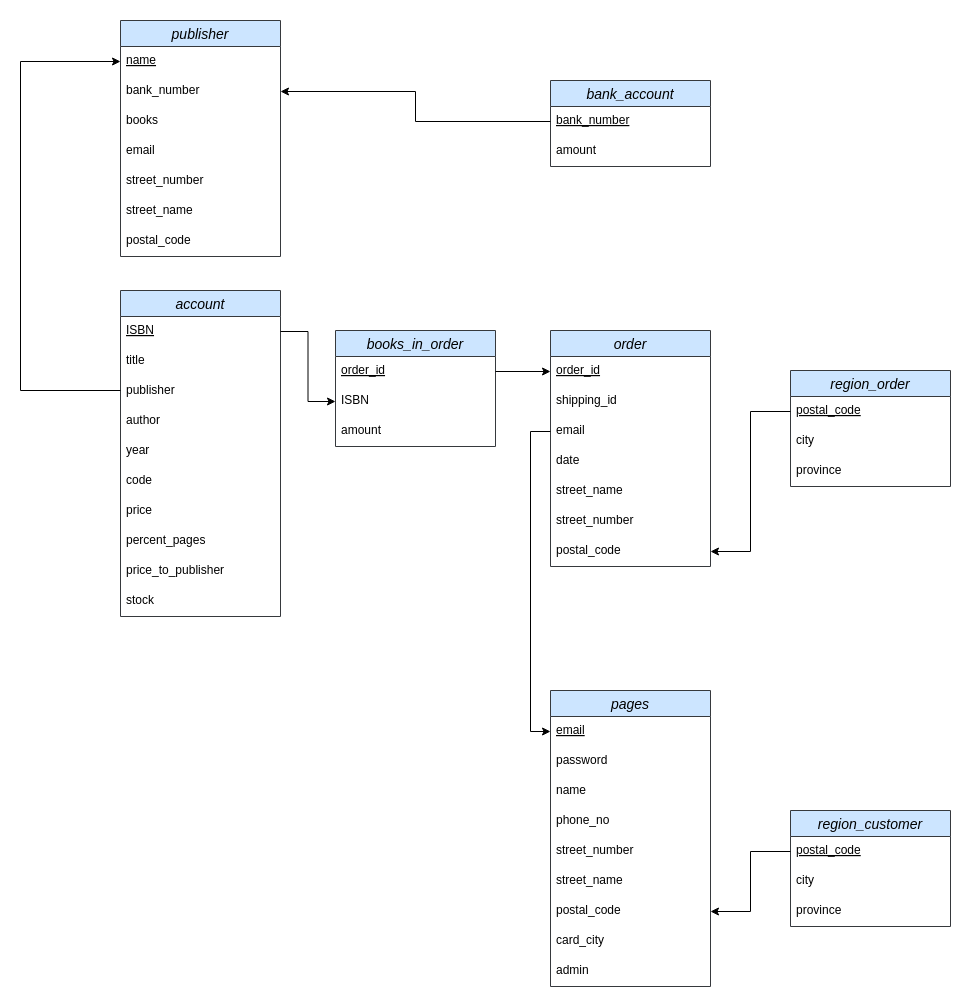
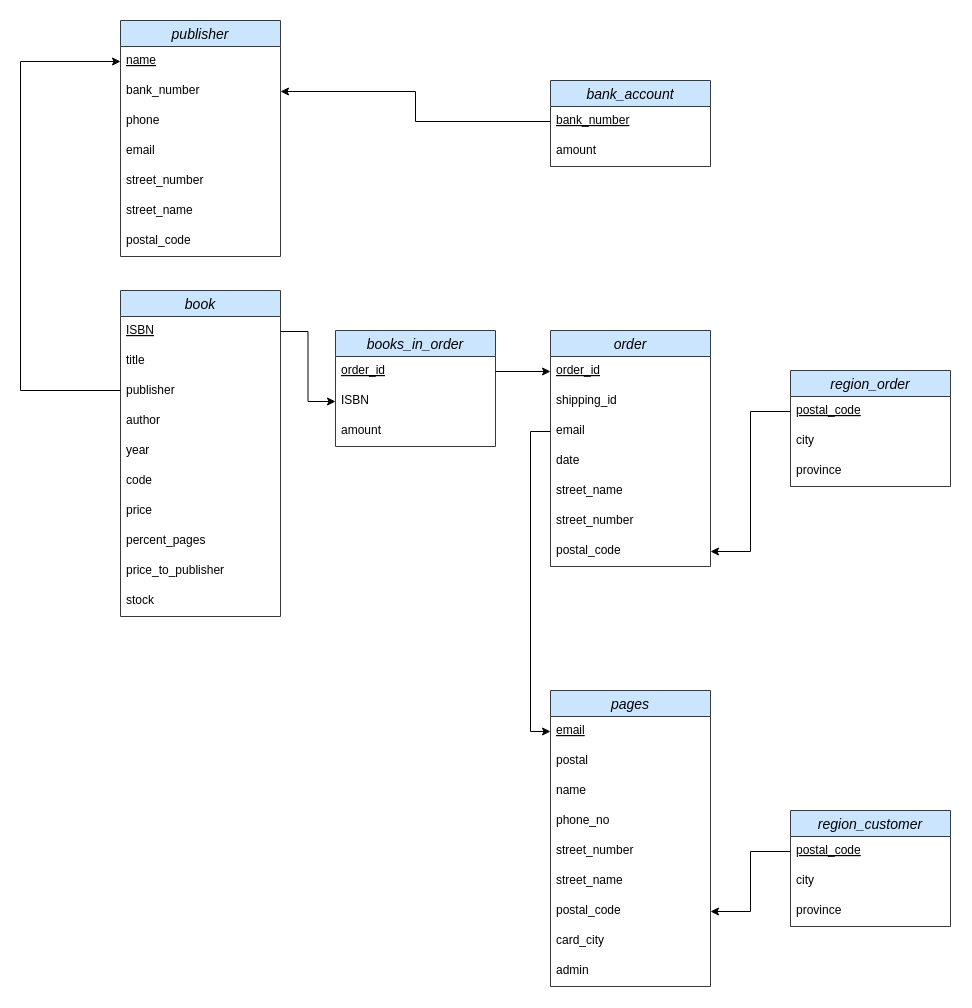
(143, 120) -> (143, 120)
(200, 304) -> (200, 304)
(583, 760) -> (575, 760)
